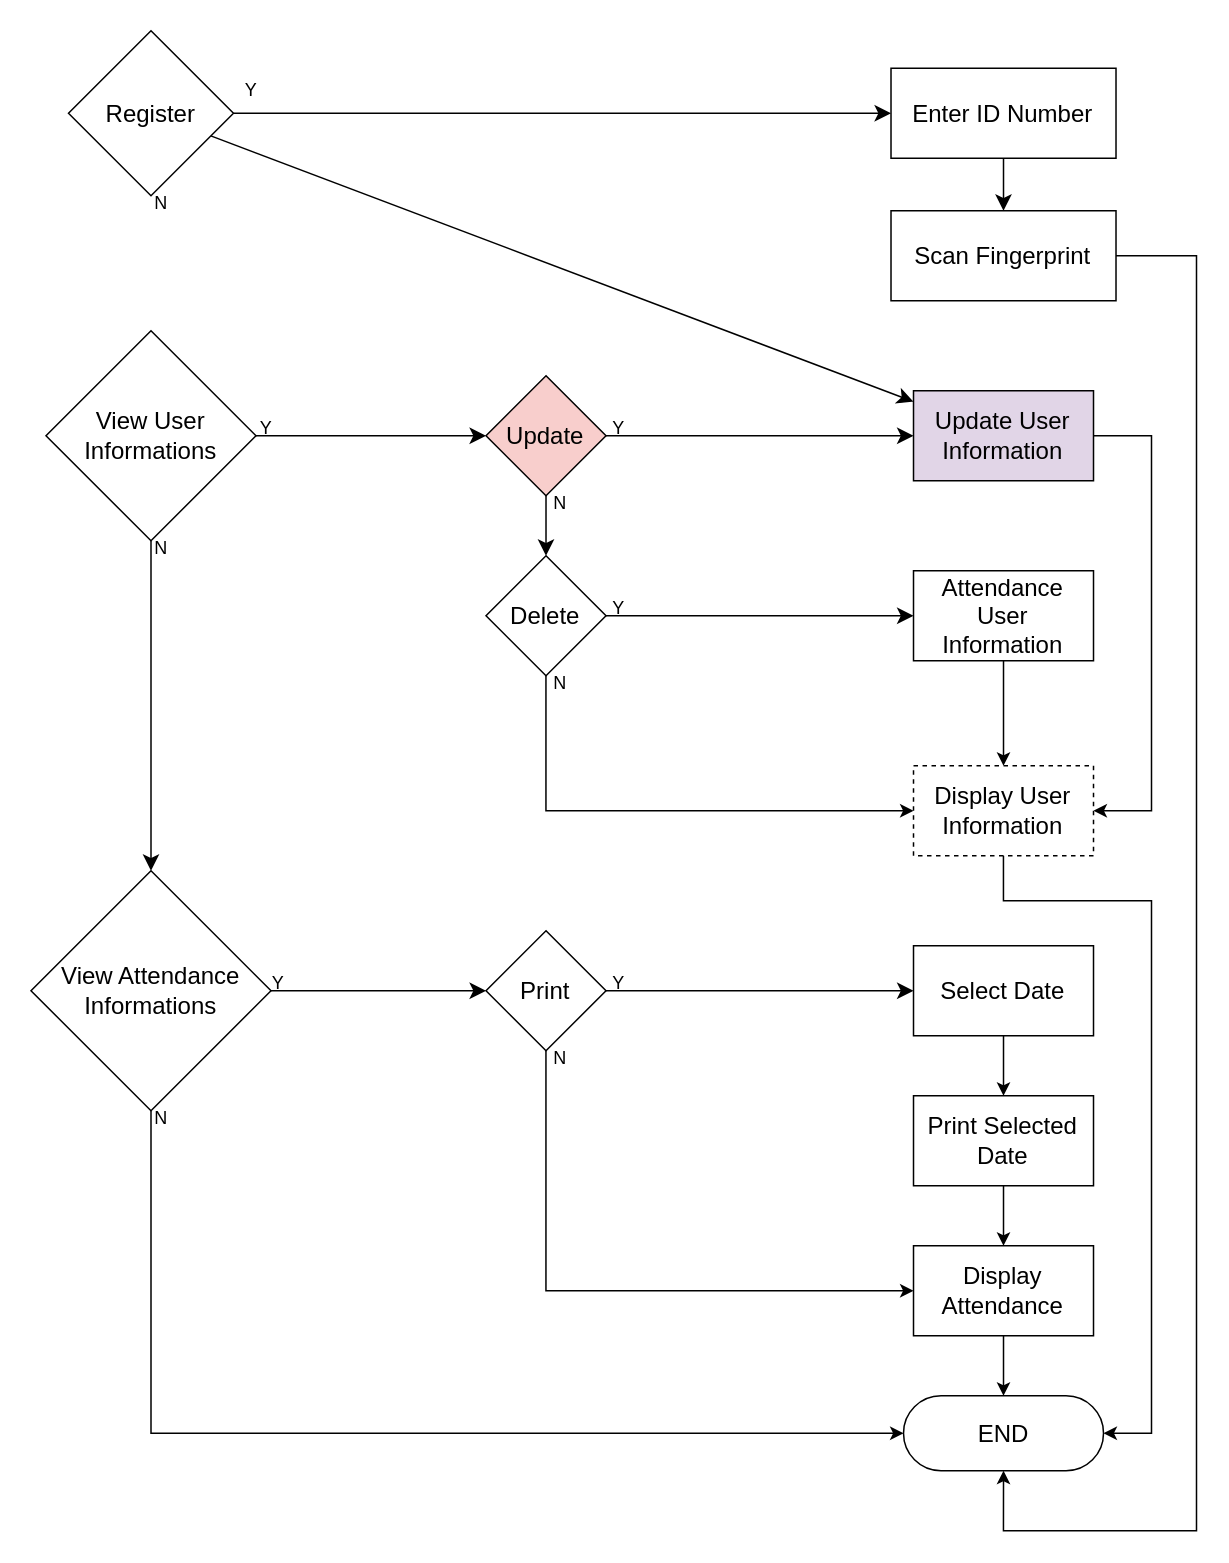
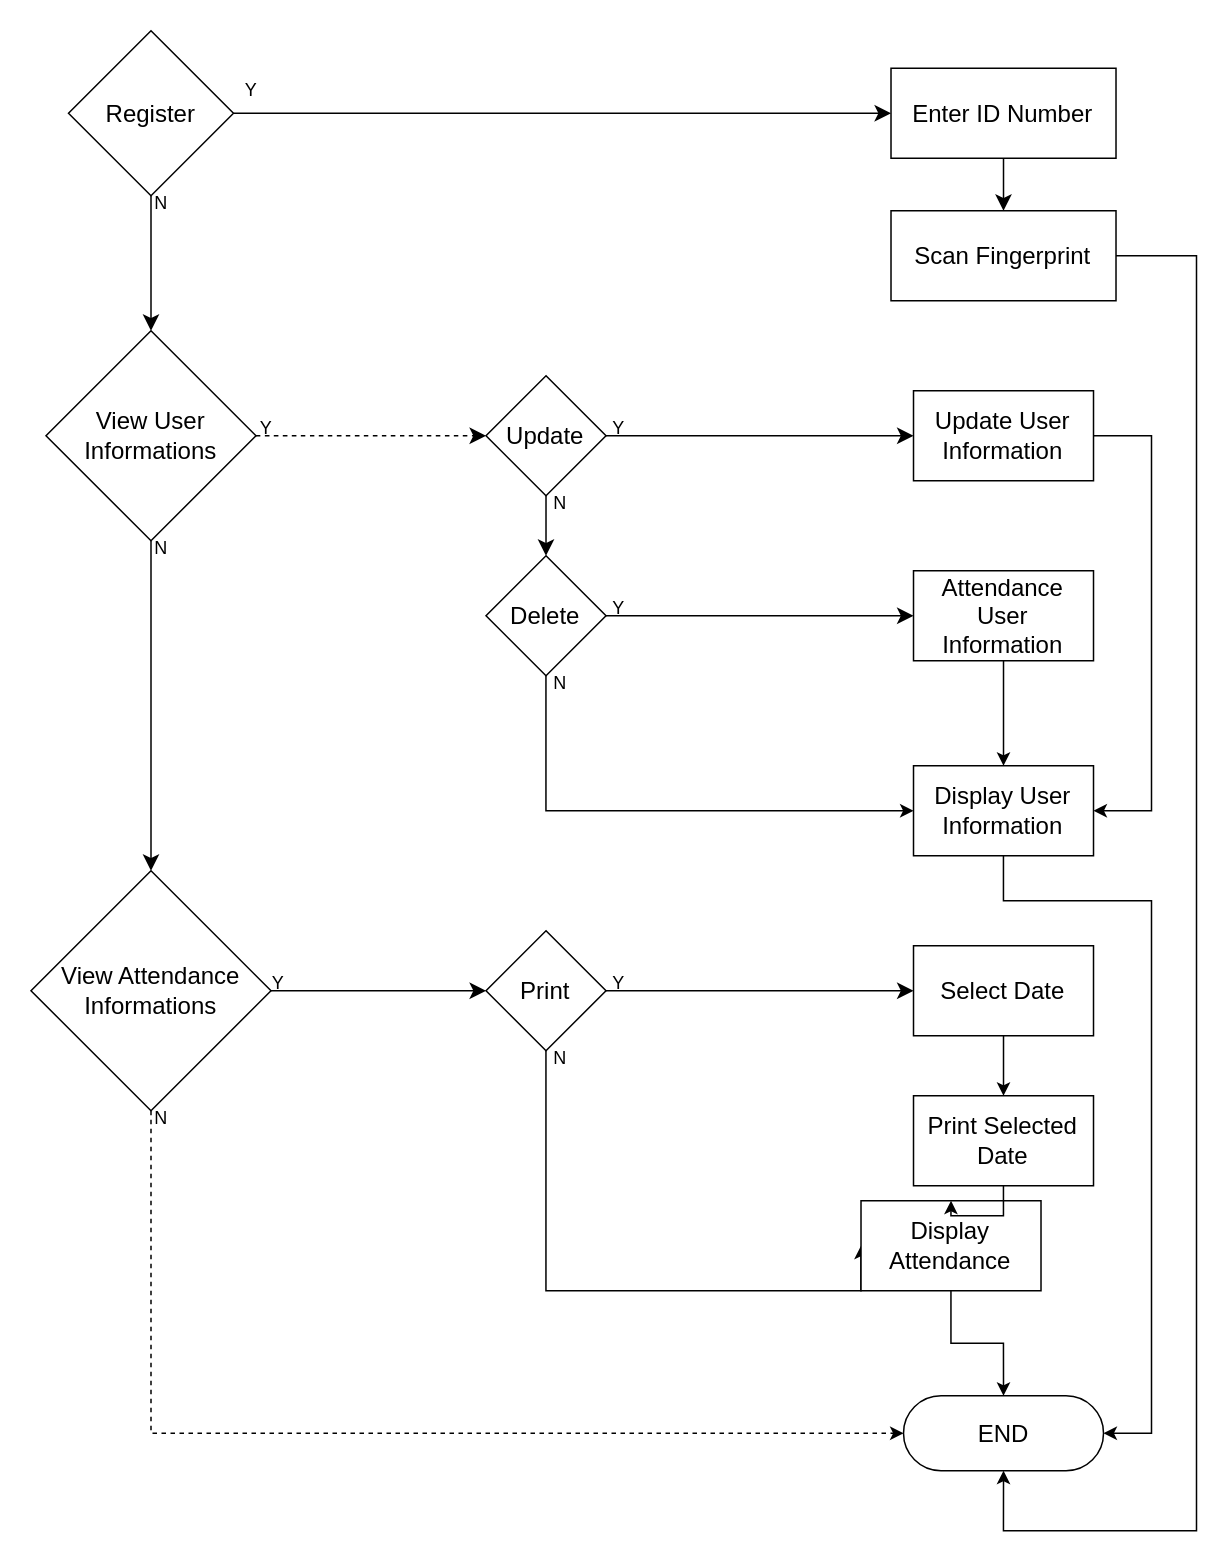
(557, 267) -> (151, 257)
(366, 436) -> (366, 436)
(546, 436) -> (546, 436)
(1003, 436) -> (1003, 436)
(1003, 811) -> (1003, 811)
(1003, 1291) -> (951, 1246)
(360, 1433) -> (360, 1433)
